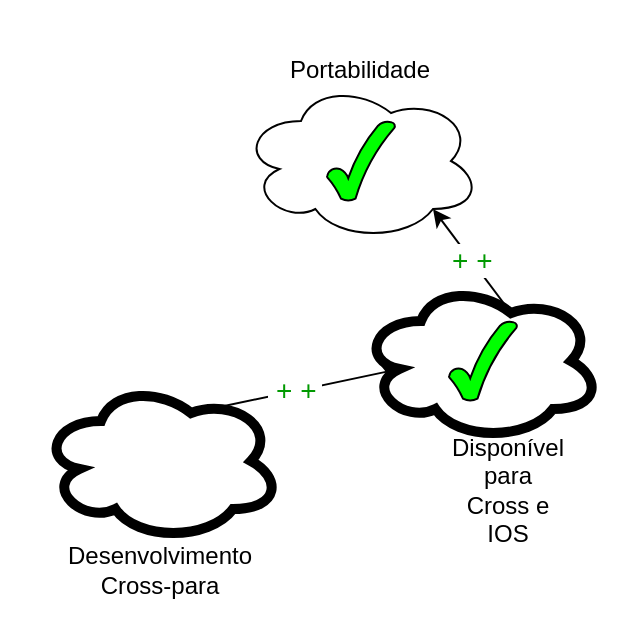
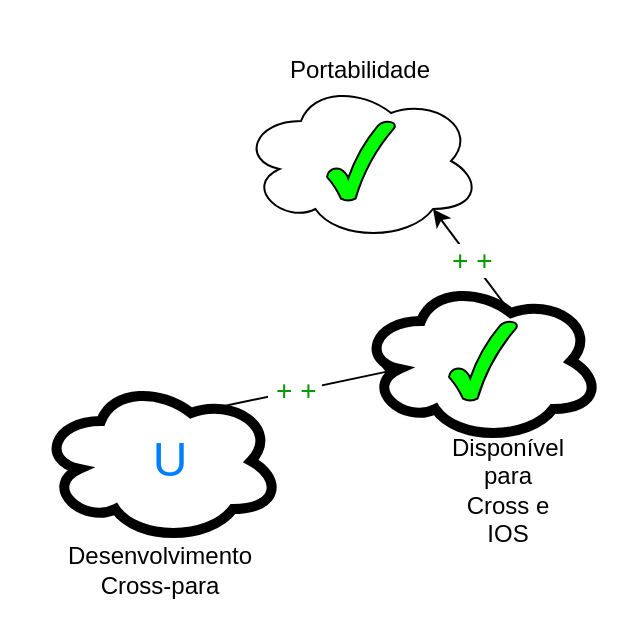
none -> (171, 461)
